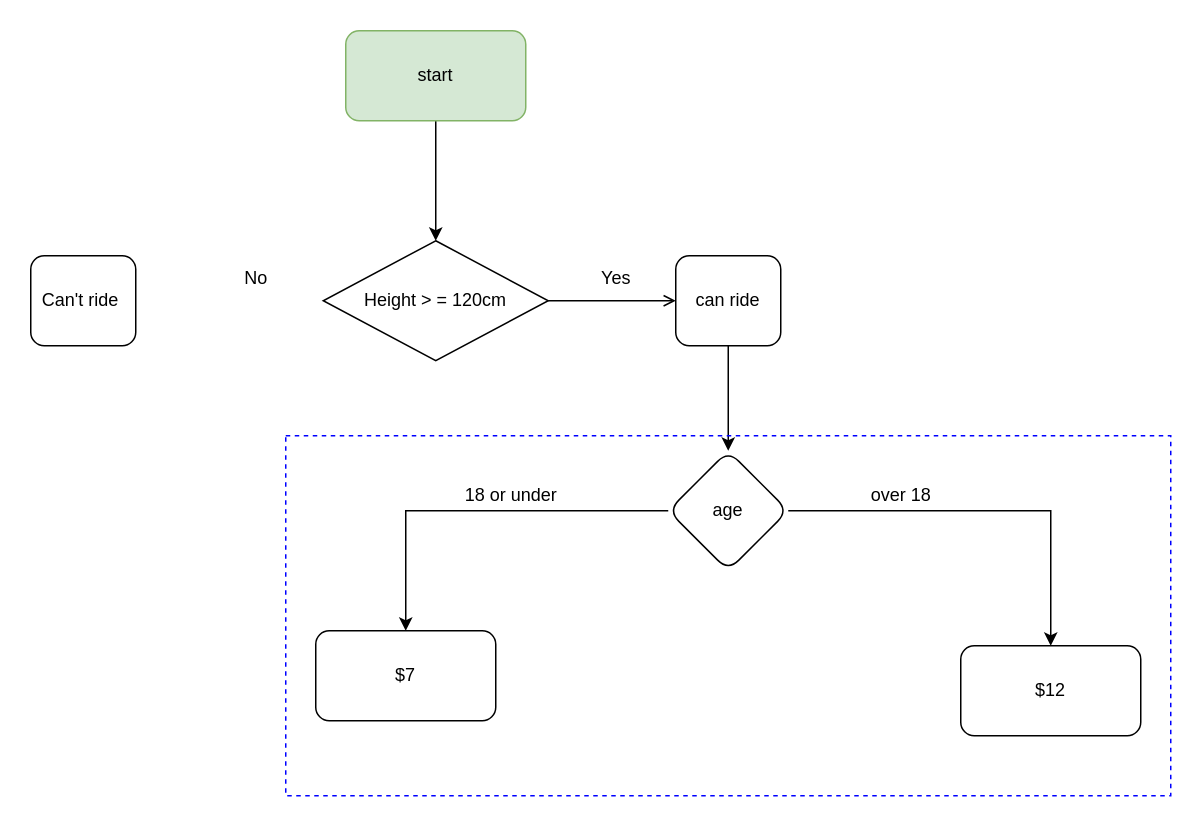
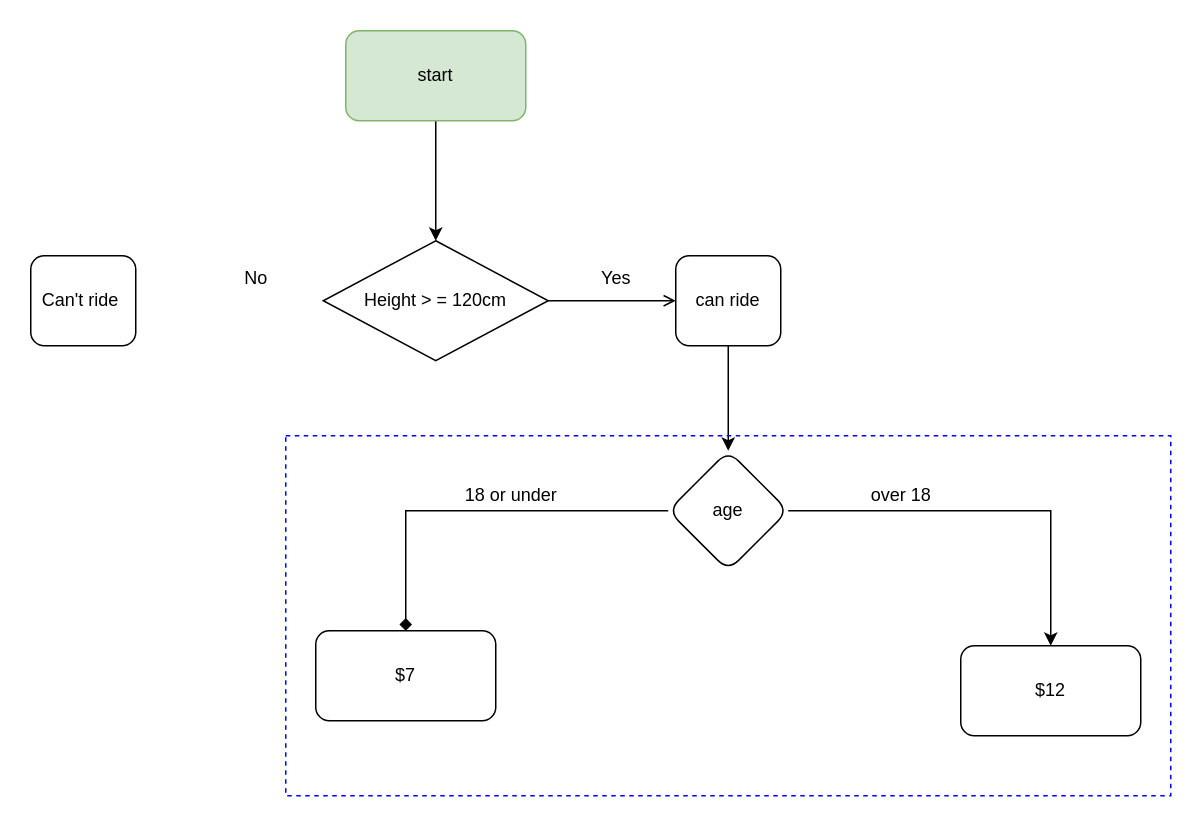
(406, 619) -> (406, 618)
